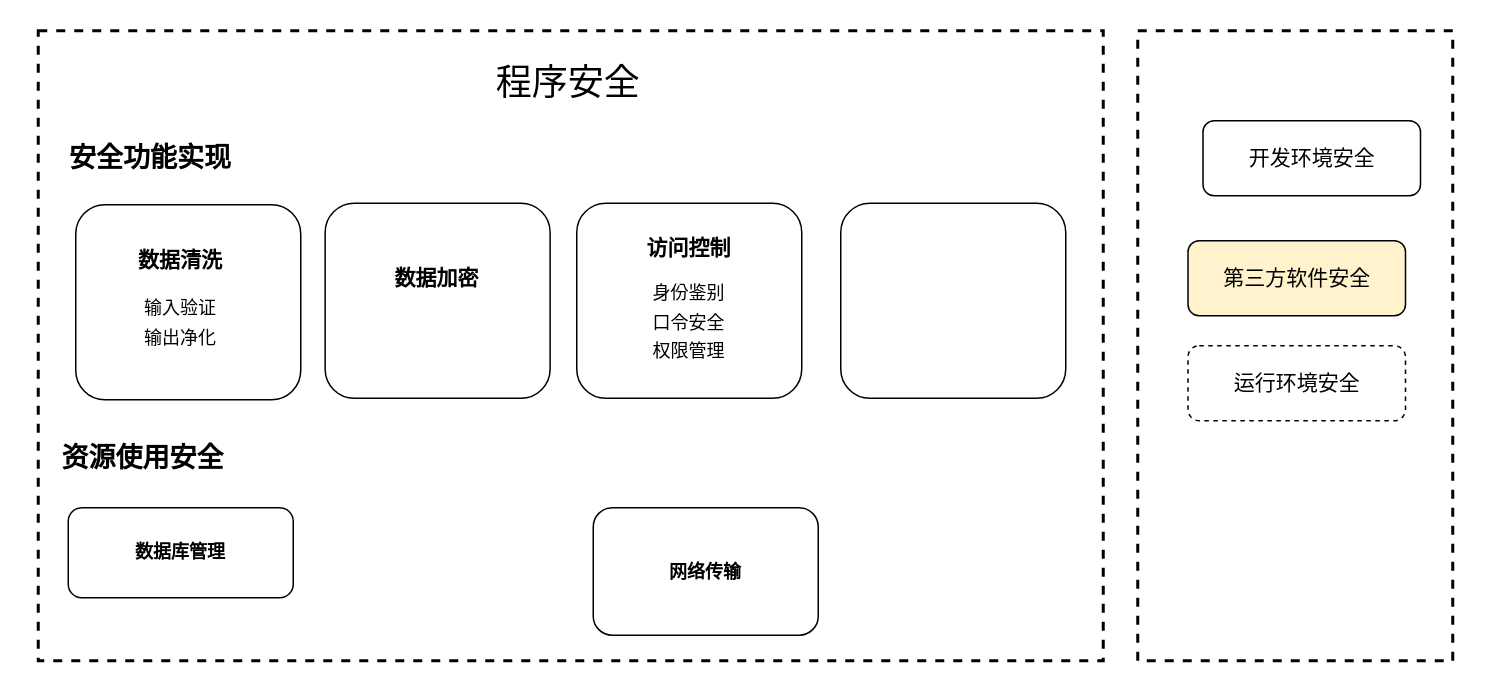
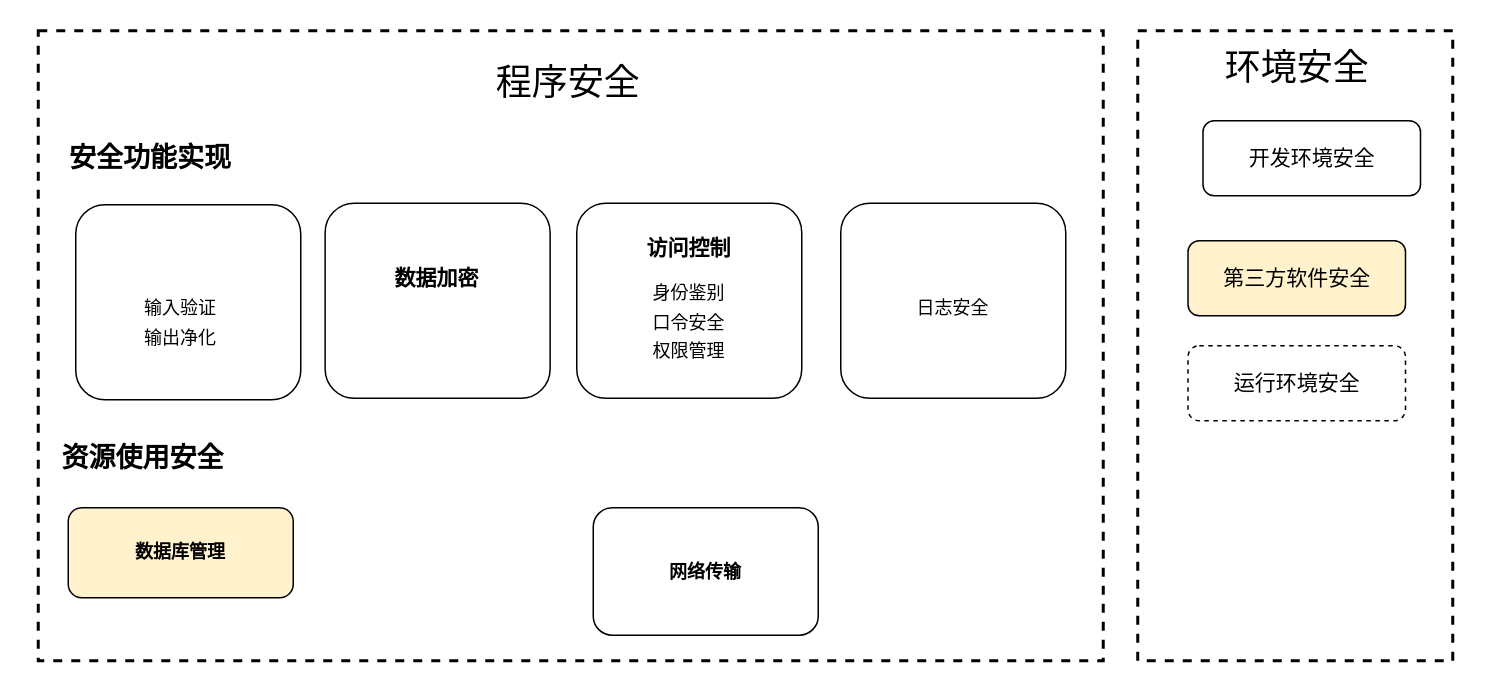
none -> (1297, 68)
(181, 260) -> none
none -> (953, 308)
(181, 553) -> (181, 553)
